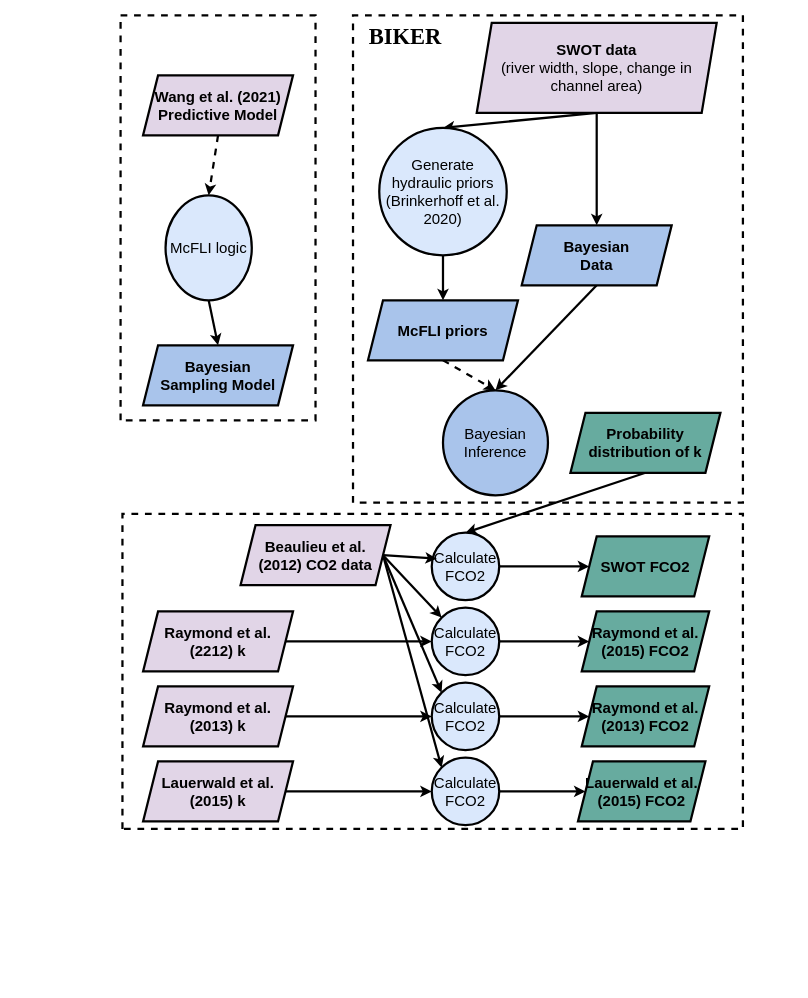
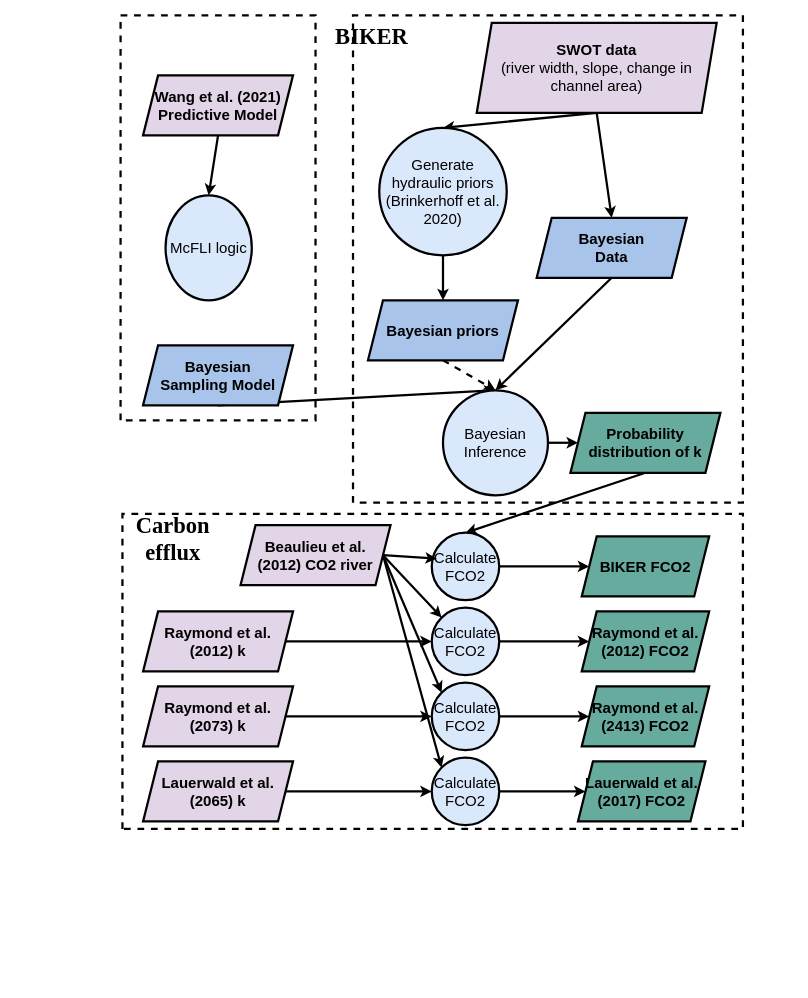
(405, 36) -> (372, 36)
(214, 163) -> (214, 163)
(597, 255) -> (612, 248)
(212, 319) -> none
(443, 330) -> (443, 330)
none -> (381, 397)
(495, 443) -> (495, 443)
none -> (559, 443)
none -> (173, 539)
(315, 555) -> (315, 555)
(645, 567) -> (645, 567)
(218, 642) -> (218, 642)
(645, 642) -> (645, 642)
(218, 717) -> (218, 717)
(645, 717) -> (645, 717)
(218, 792) -> (218, 792)
(642, 792) -> (642, 792)
